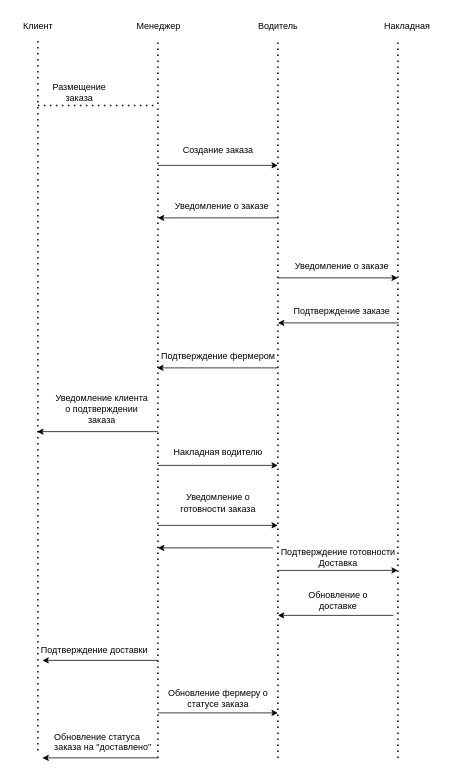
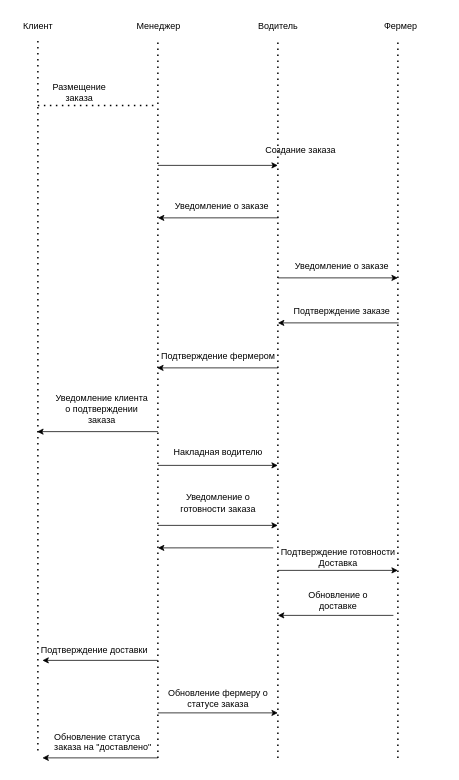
(407, 26) -> (399, 26)
(218, 150) -> (300, 150)
